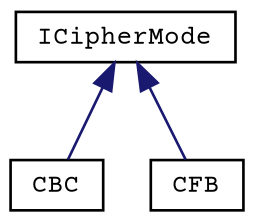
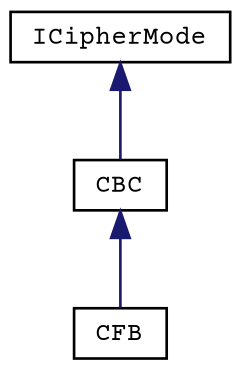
(168, 123) -> (120, 273)
